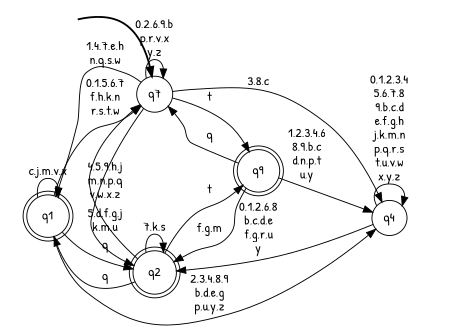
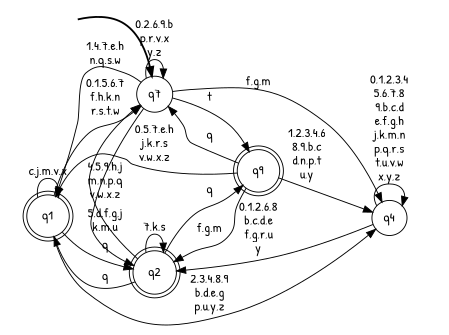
(258, 82) -> (258, 82)
none -> (140, 166)
(210, 190) -> (210, 190)
